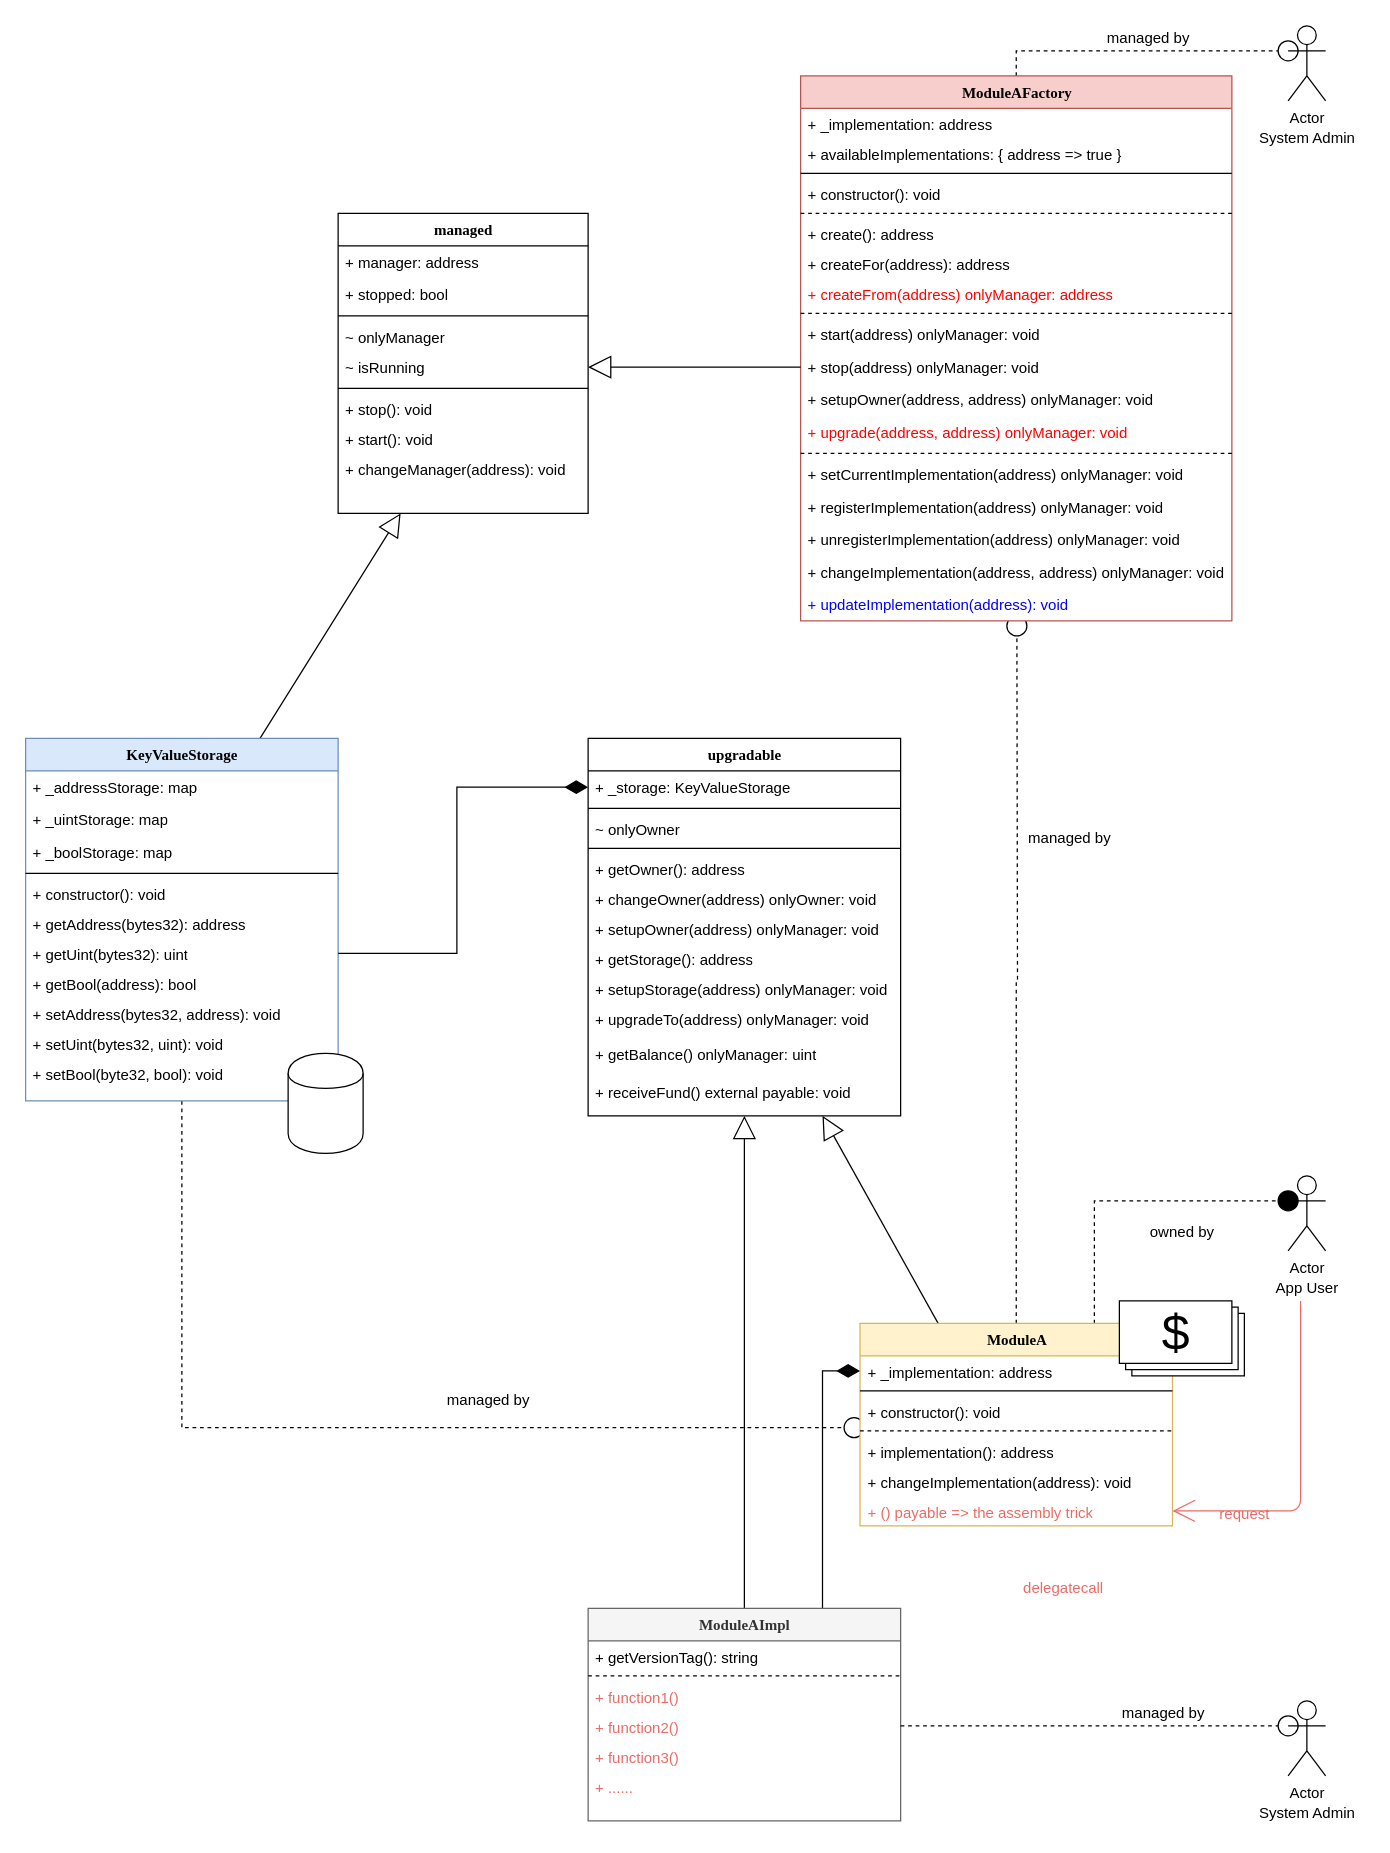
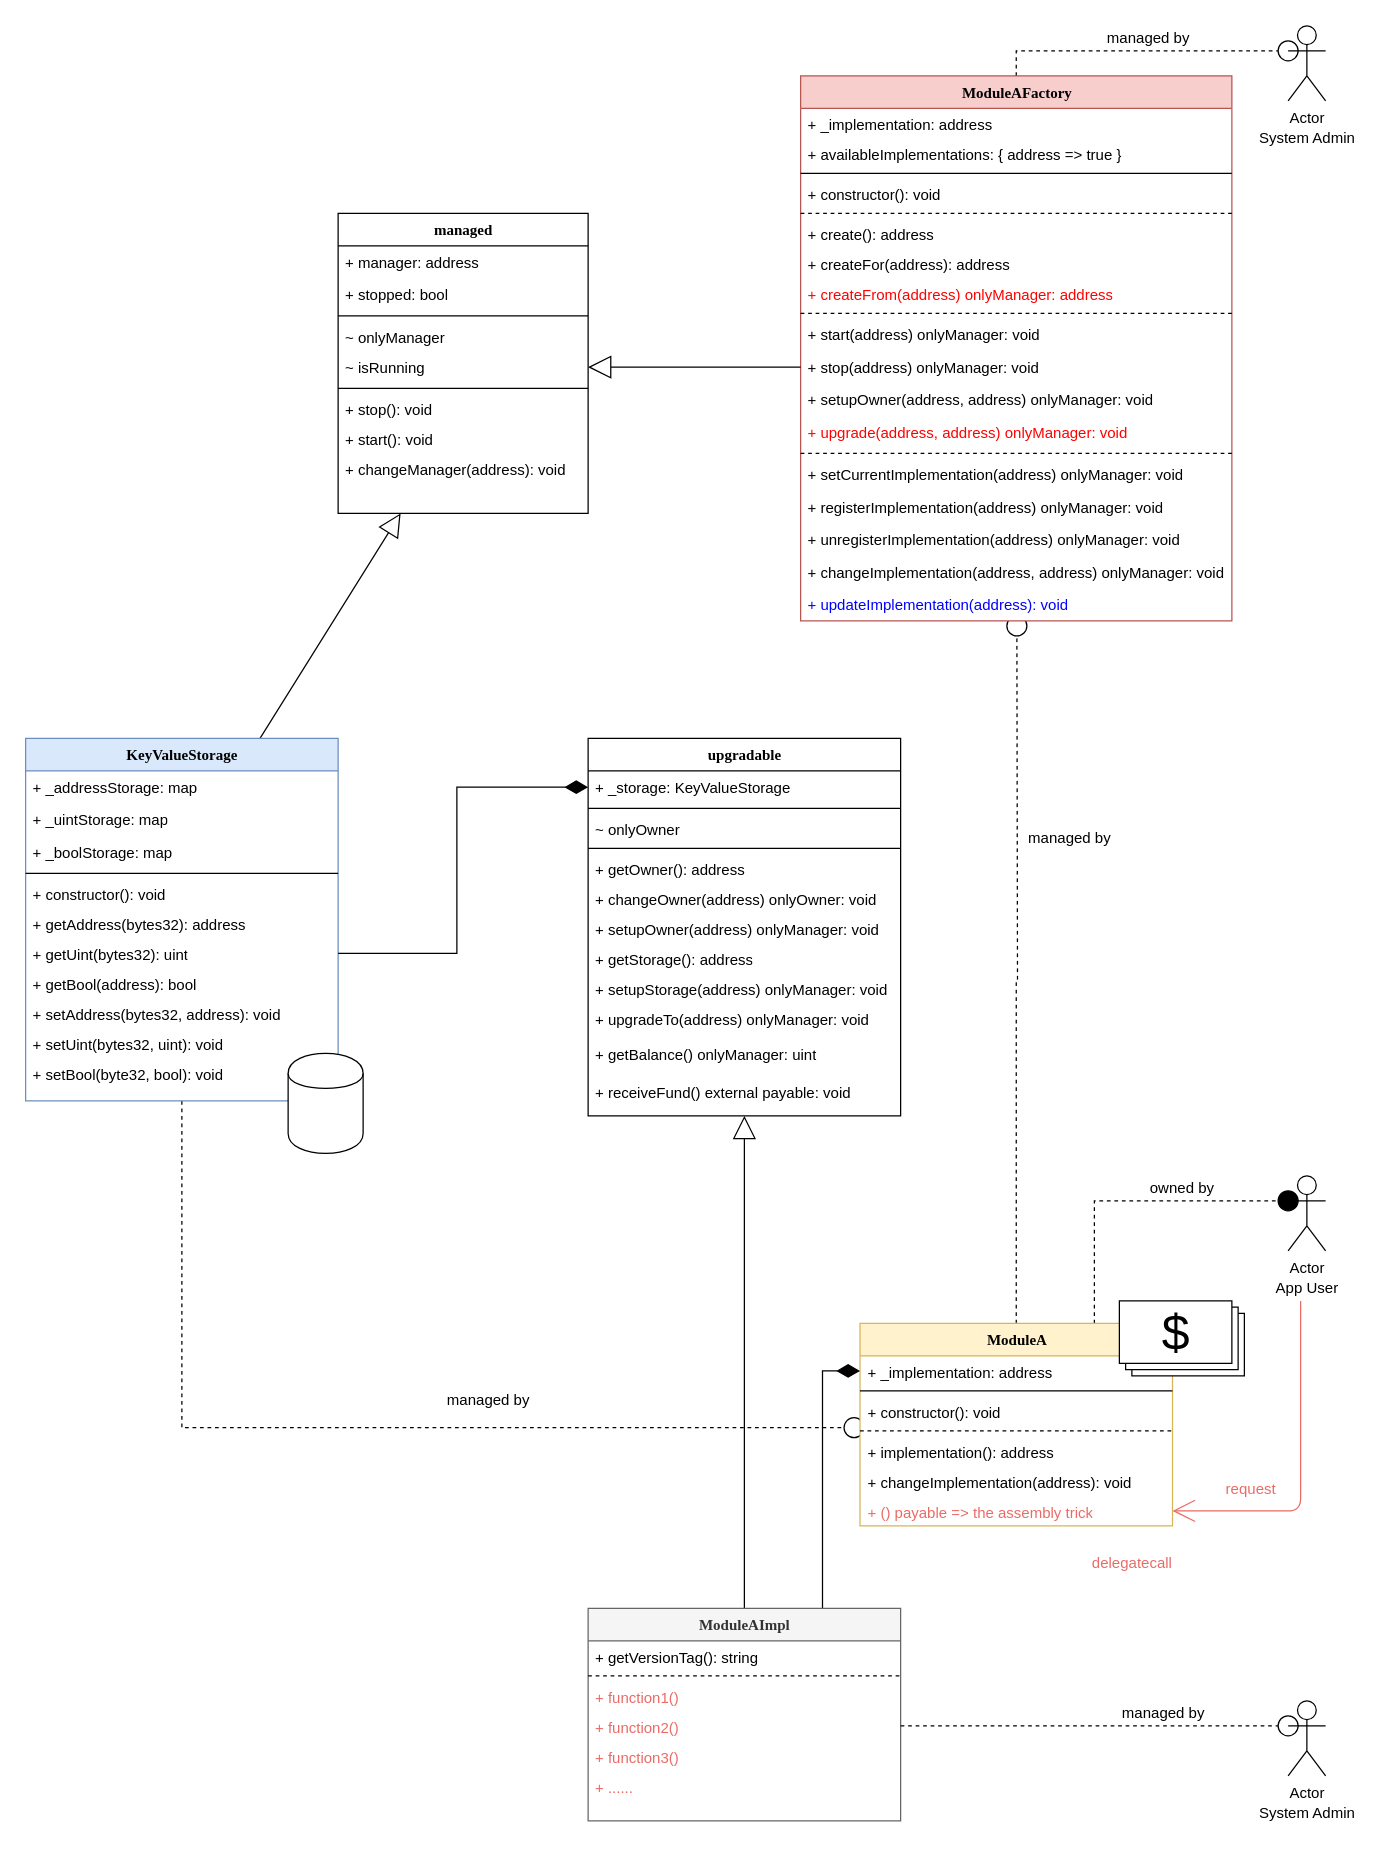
(886, 1229) -> none
(1182, 1232) -> (1182, 1188)
(1244, 1514) -> (1251, 1489)
(1063, 1588) -> (1132, 1563)
